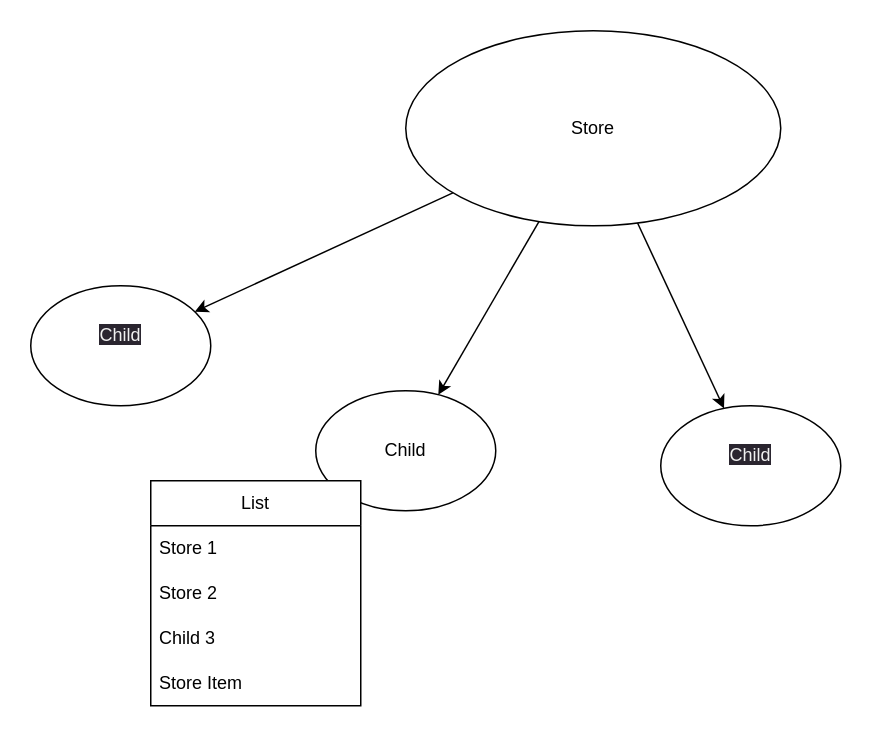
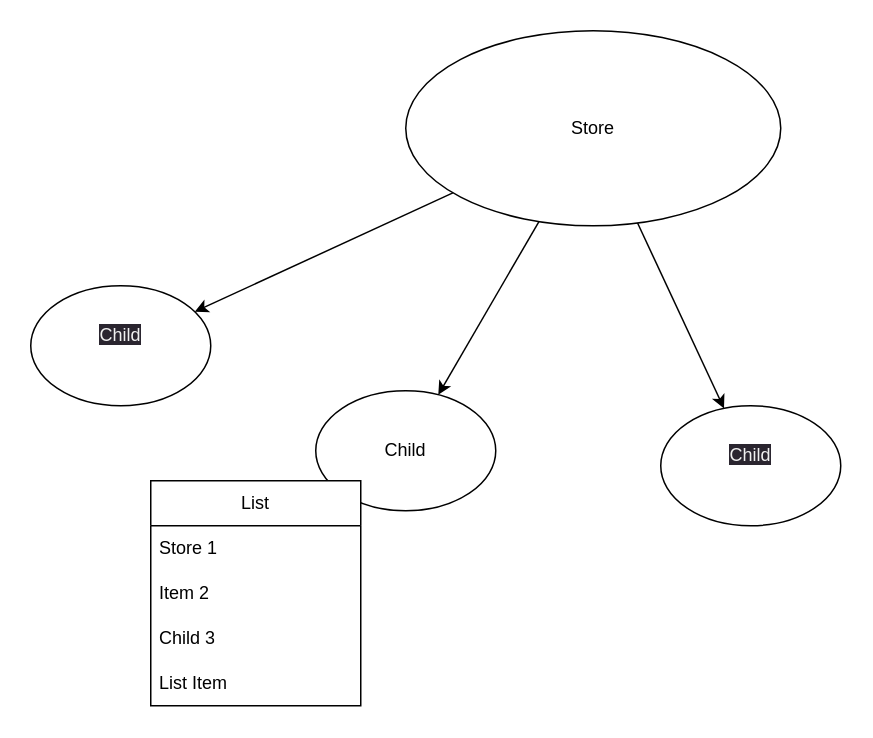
(193, 593) -> (188, 593)
(208, 683) -> (200, 683)
